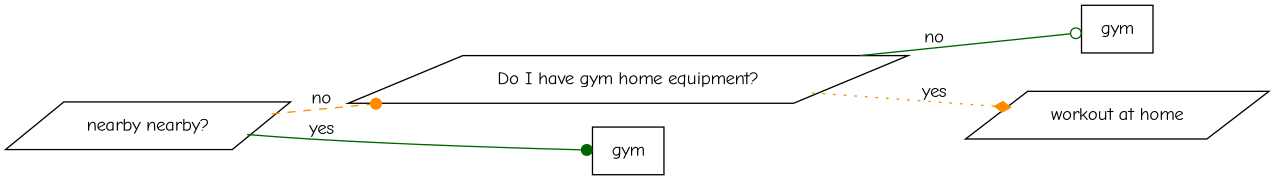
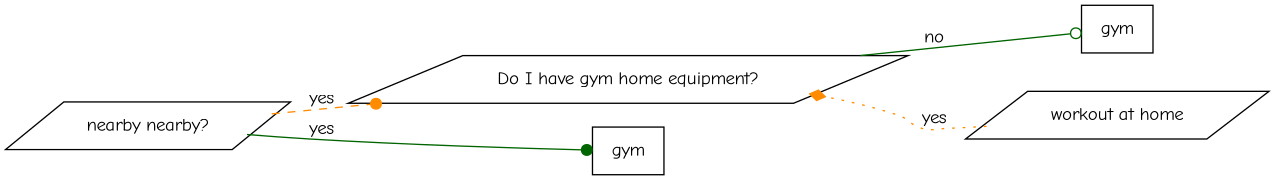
(322, 99) -> (322, 99)
(903, 100) -> (906, 119)
